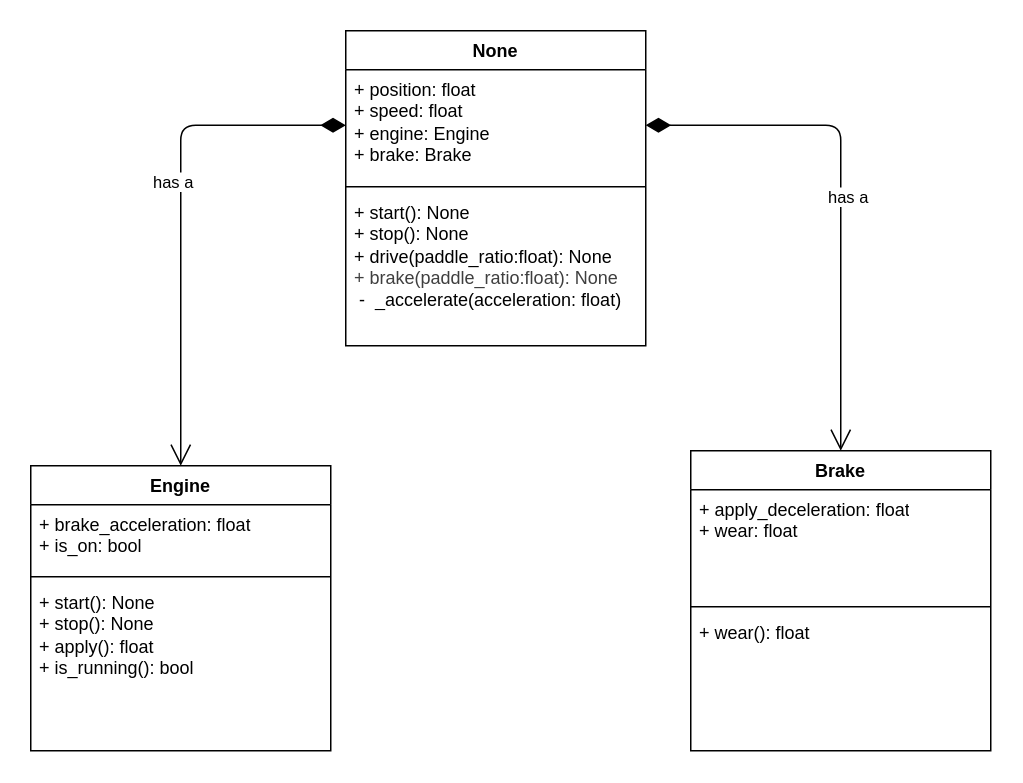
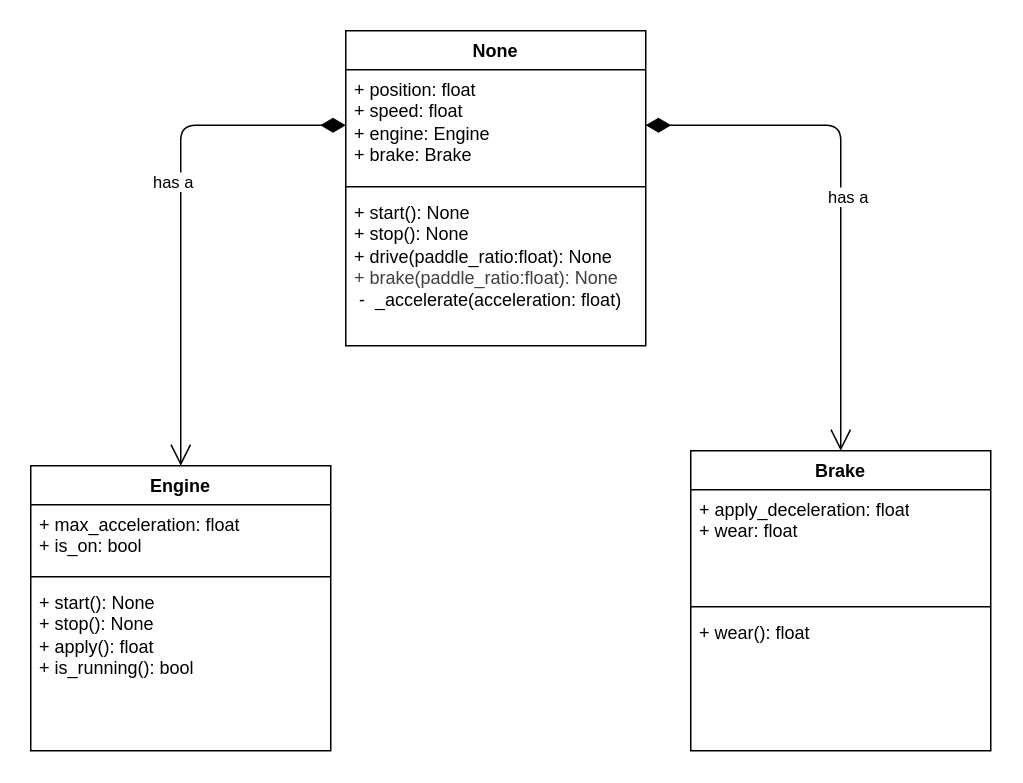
(162, 537) -> (152, 537)
